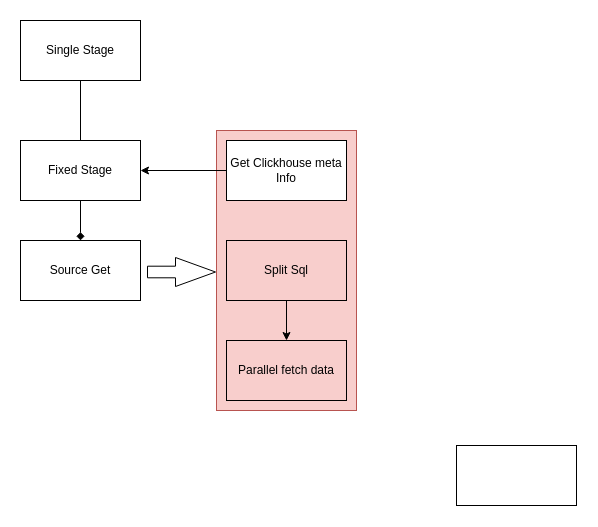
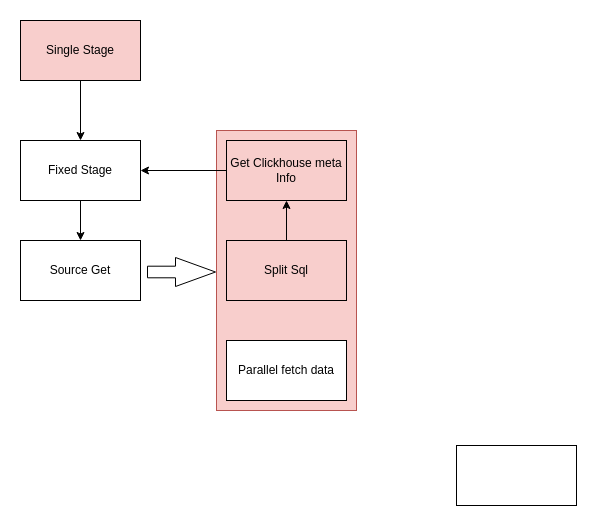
(81, 51) -> (81, 51)
(81, 135) -> (81, 132)
(287, 171) -> (287, 171)
(81, 232) -> (81, 232)
(287, 317) -> (287, 224)
(287, 371) -> (287, 371)
